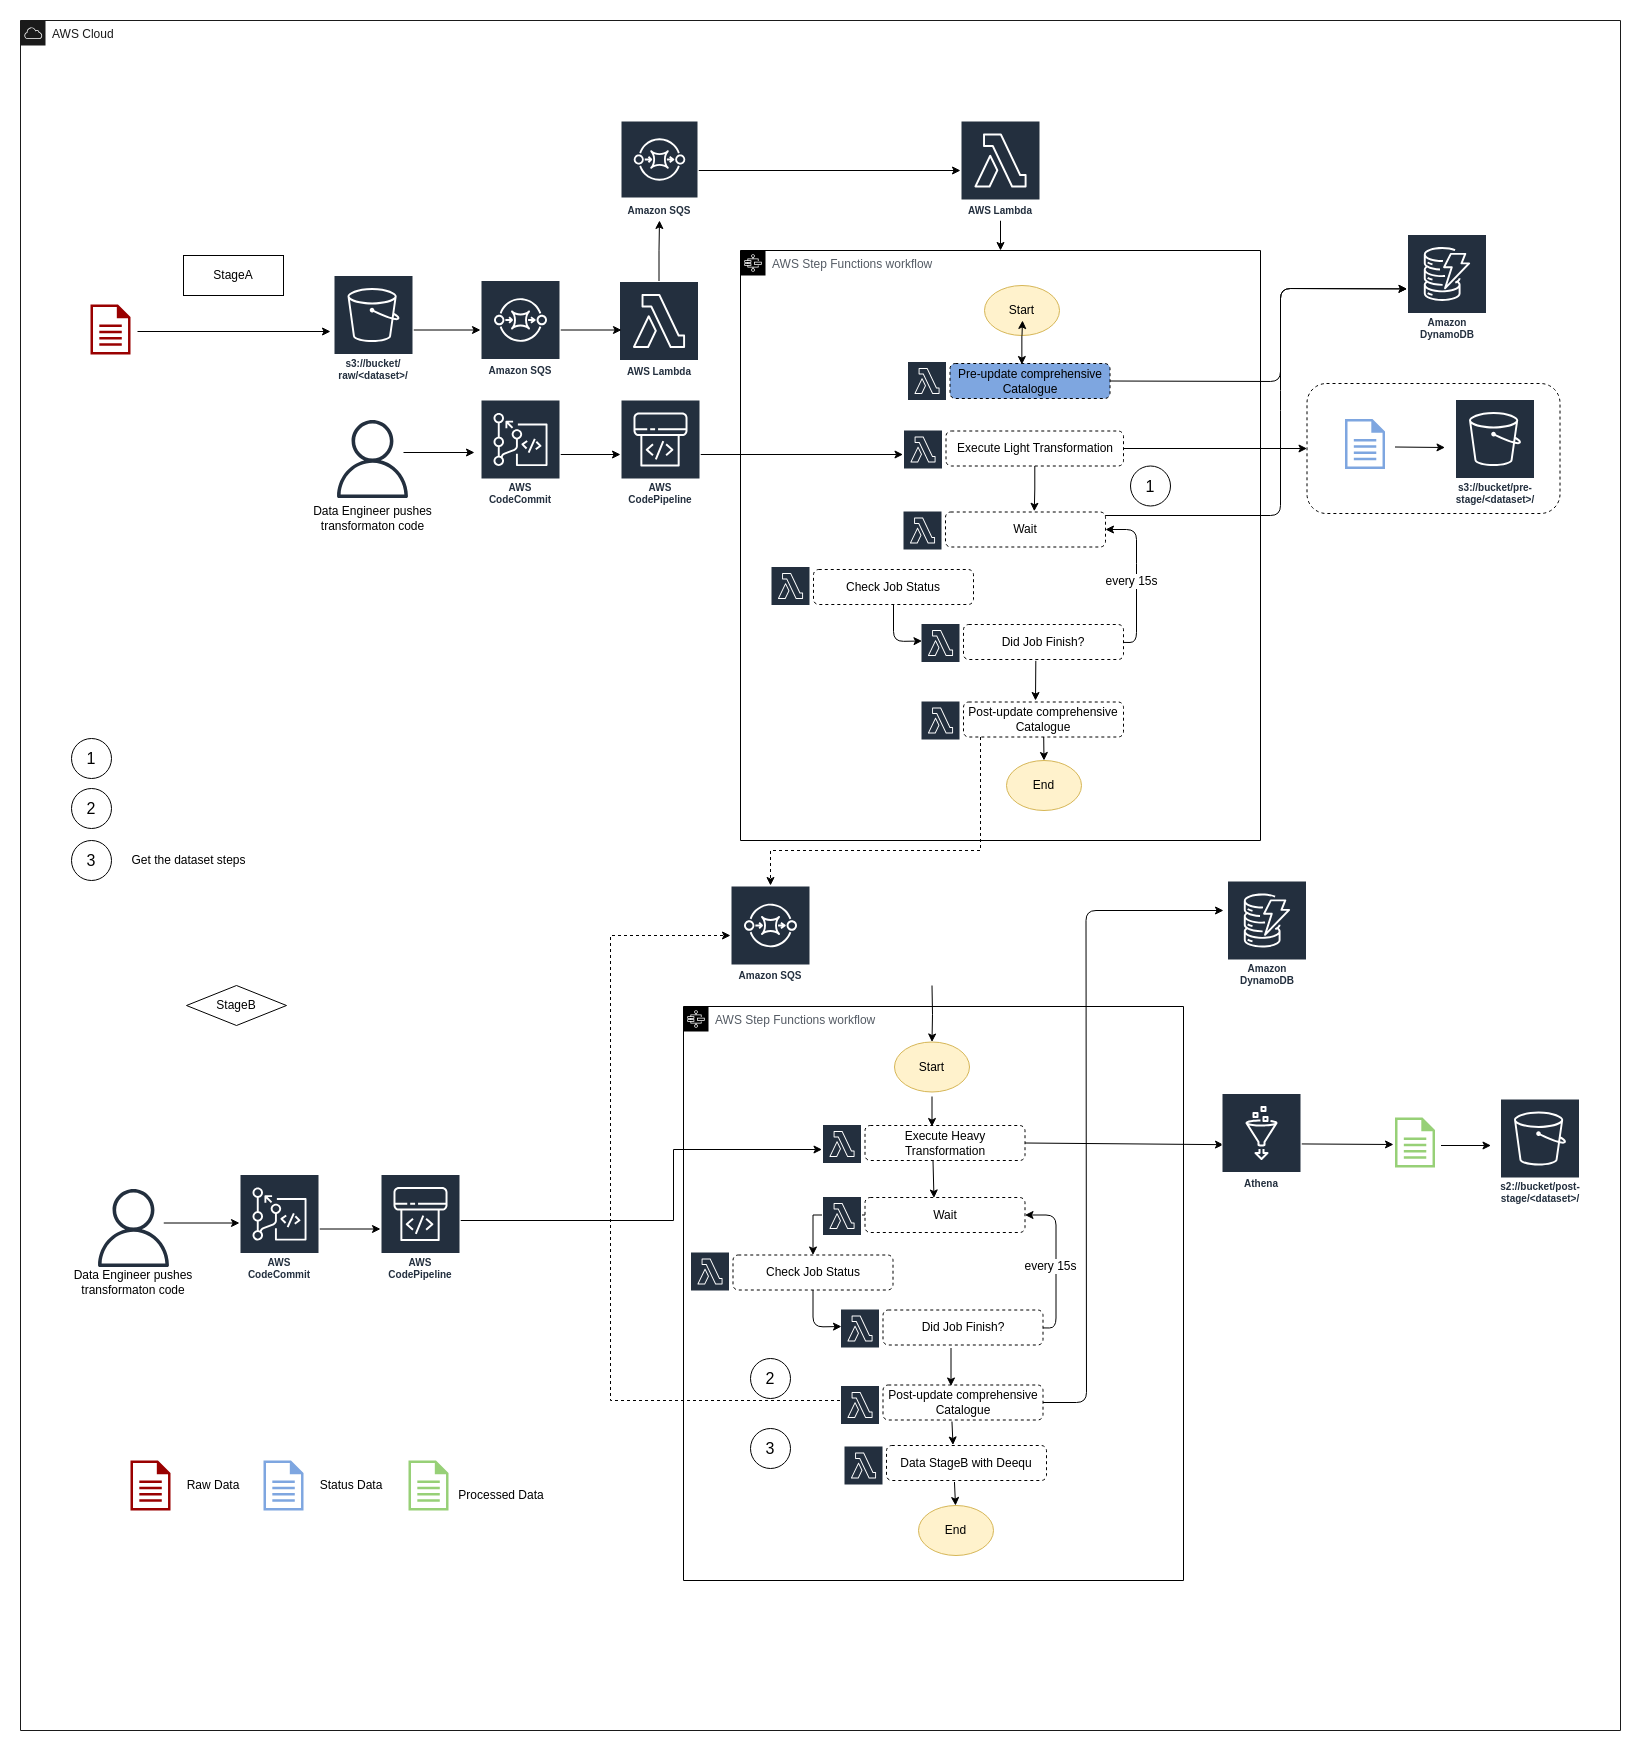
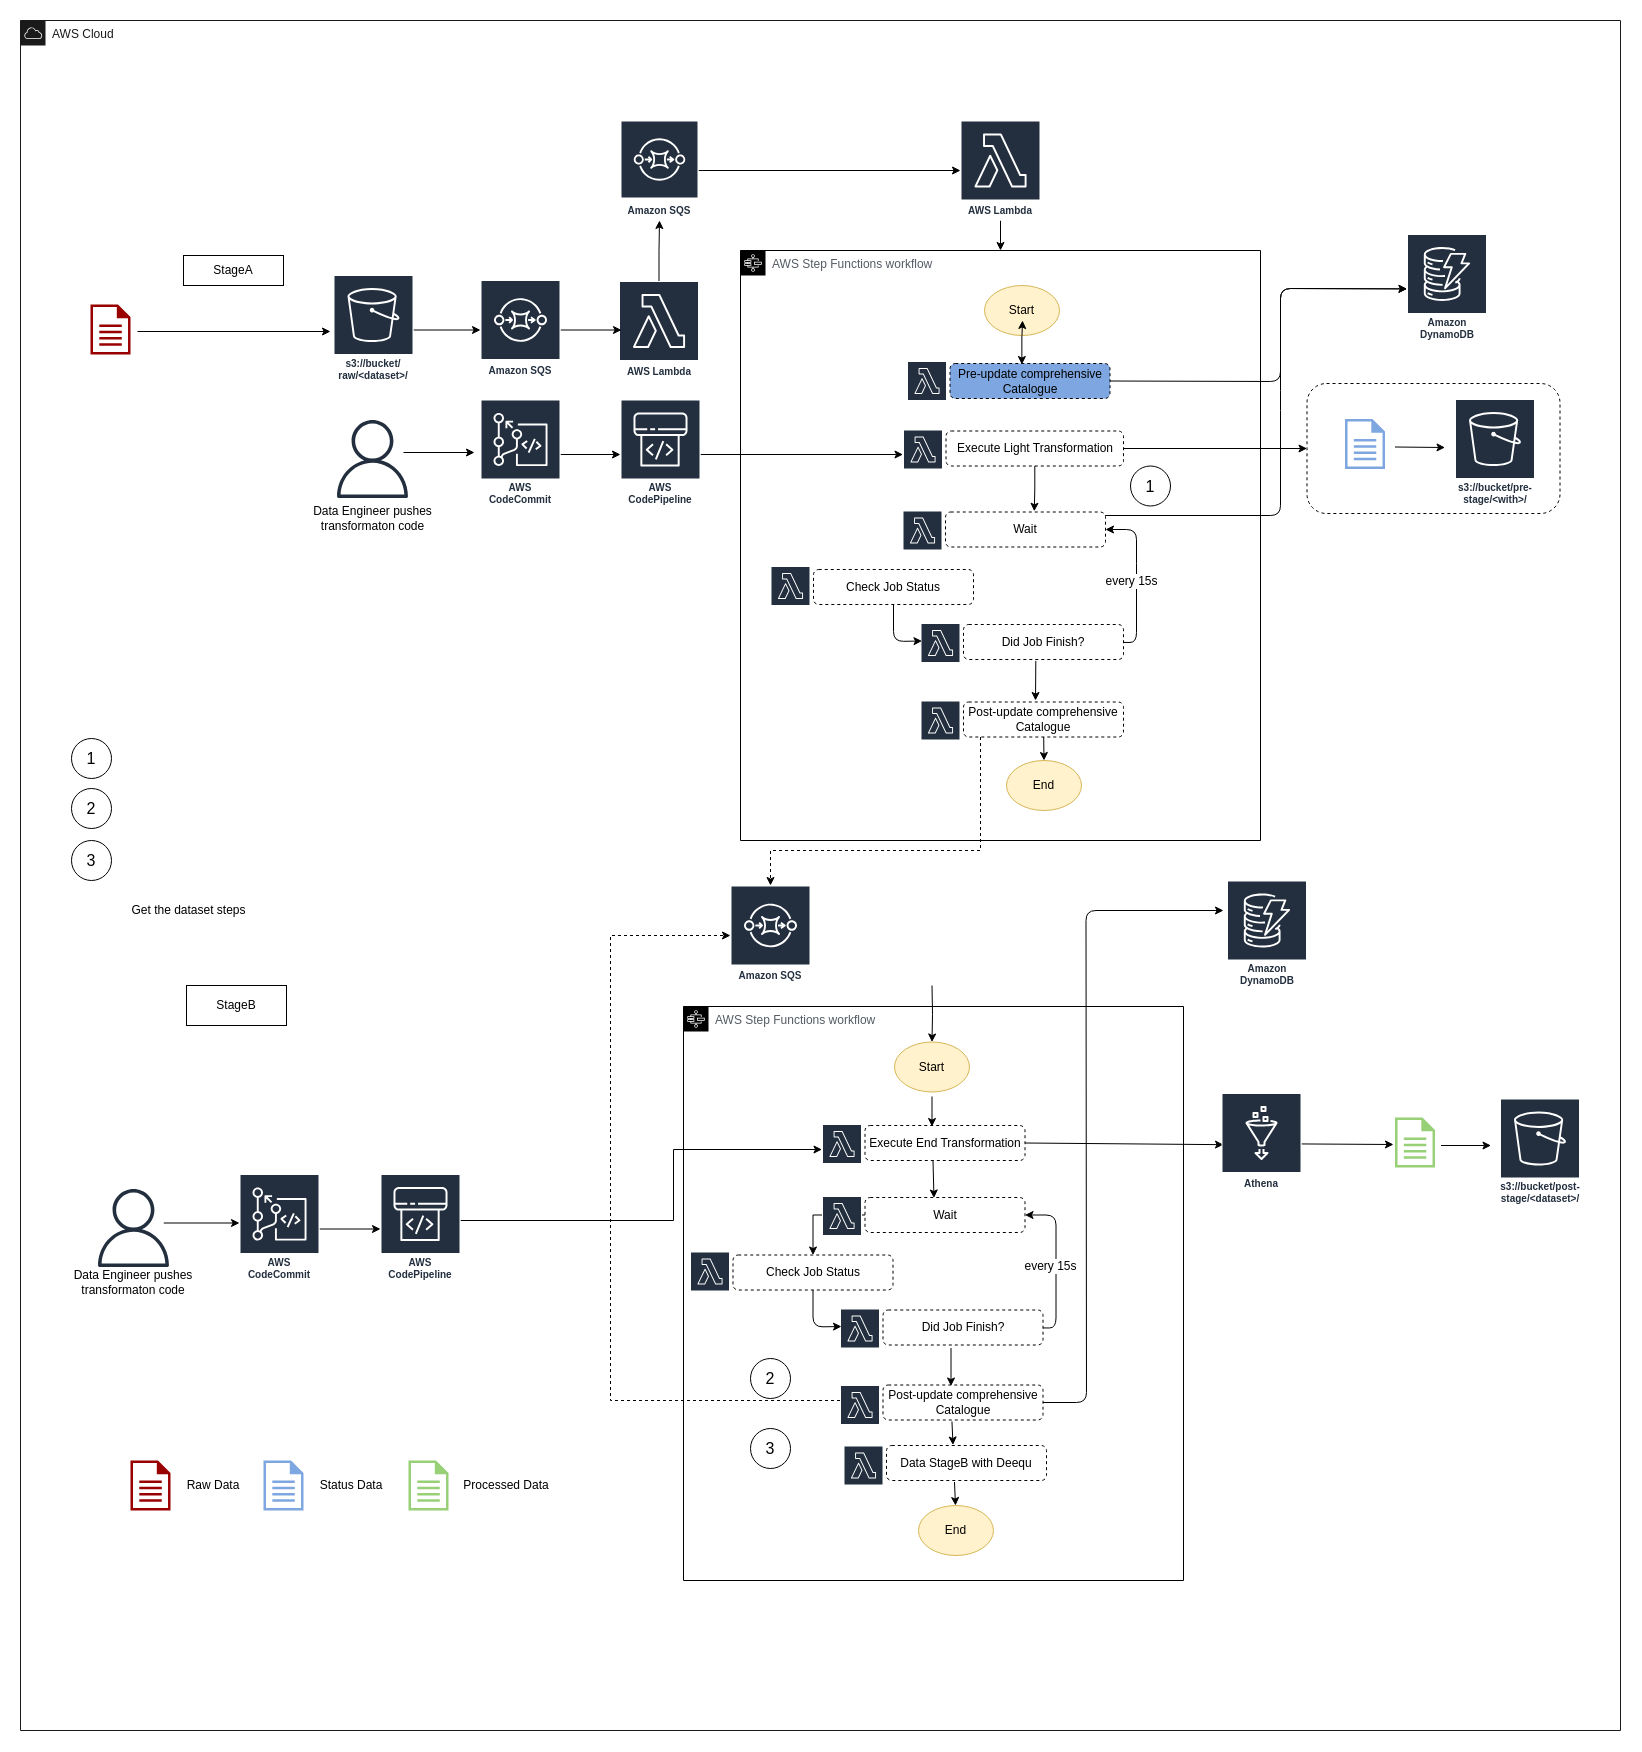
(234, 276) -> (234, 271)
(1496, 488) -> (1496, 488)
(189, 861) -> (189, 911)
(237, 1006) -> (237, 1006)
(946, 1144) -> (946, 1144)
(1541, 1187) -> (1541, 1187)
(502, 1496) -> (507, 1486)
